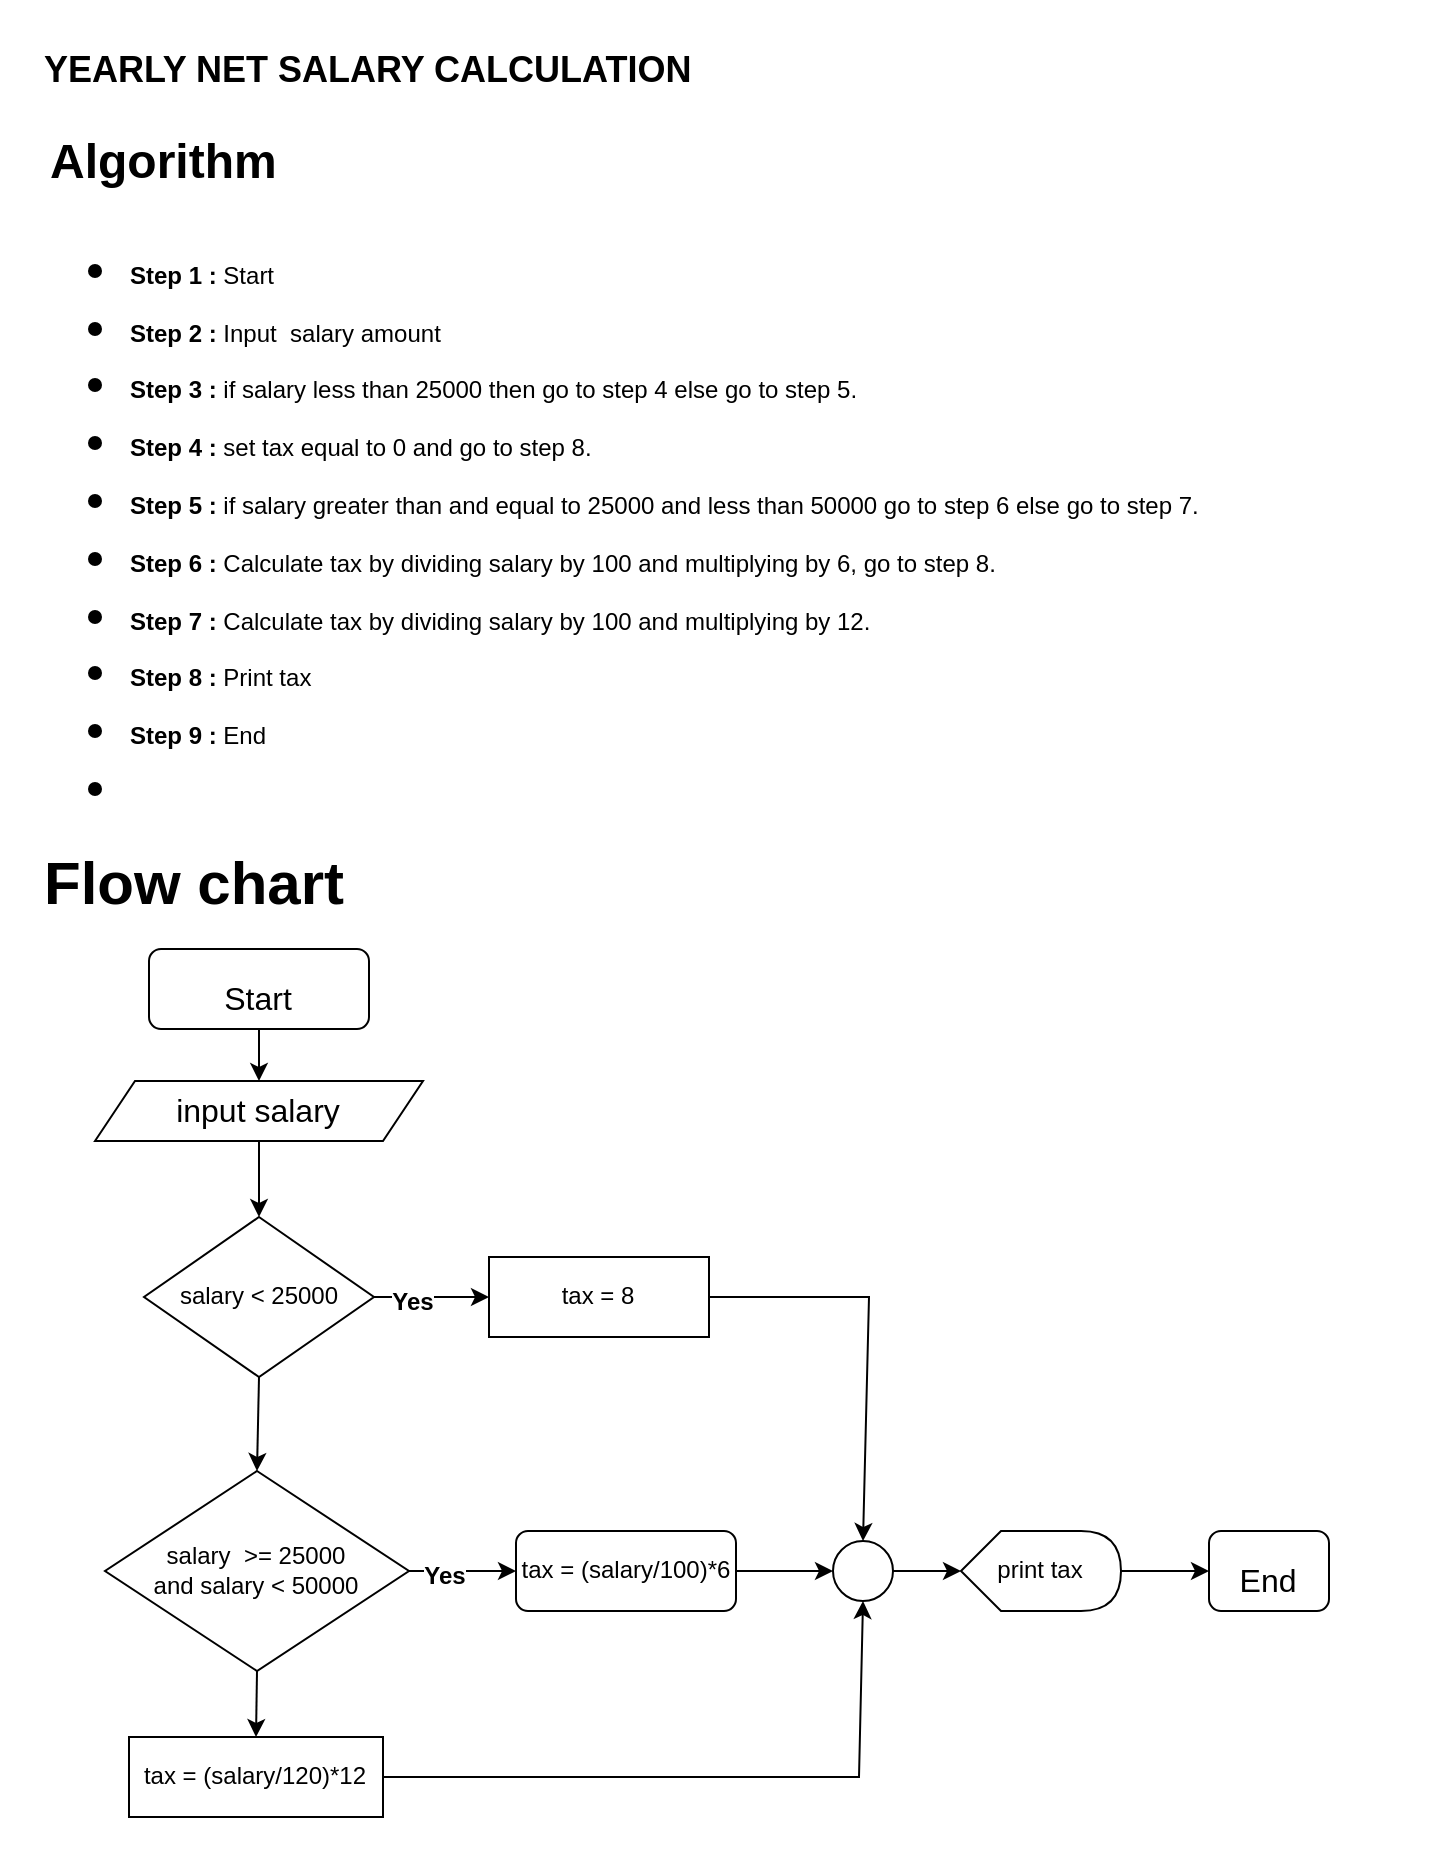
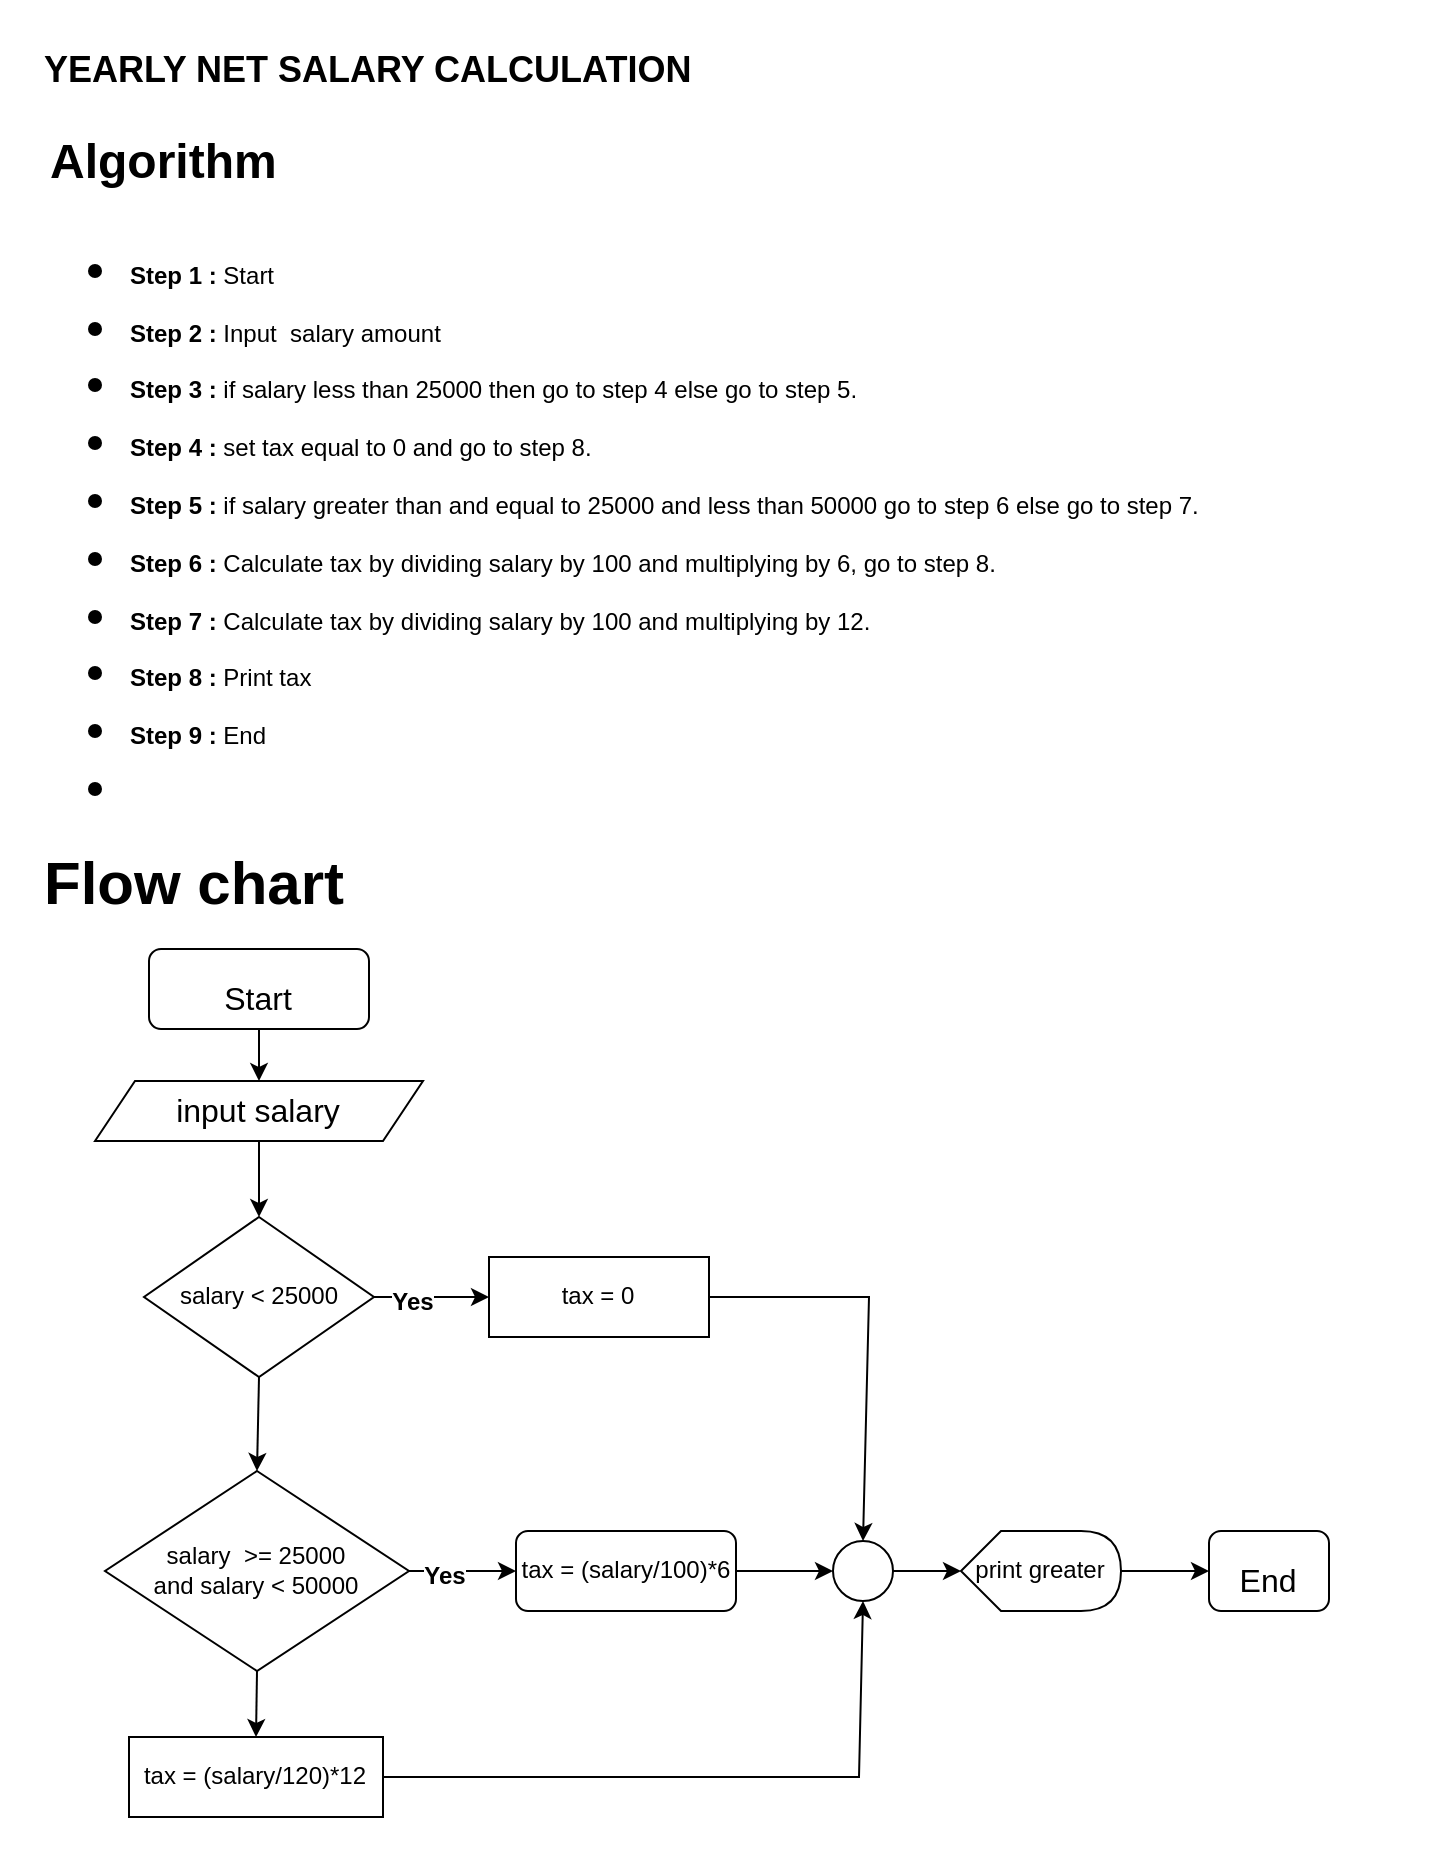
(599, 1297) -> (599, 1297)
(1041, 1571) -> (1041, 1571)
